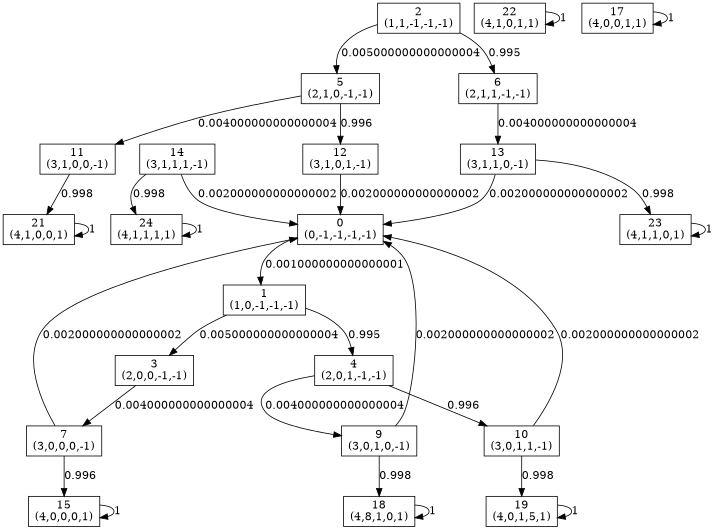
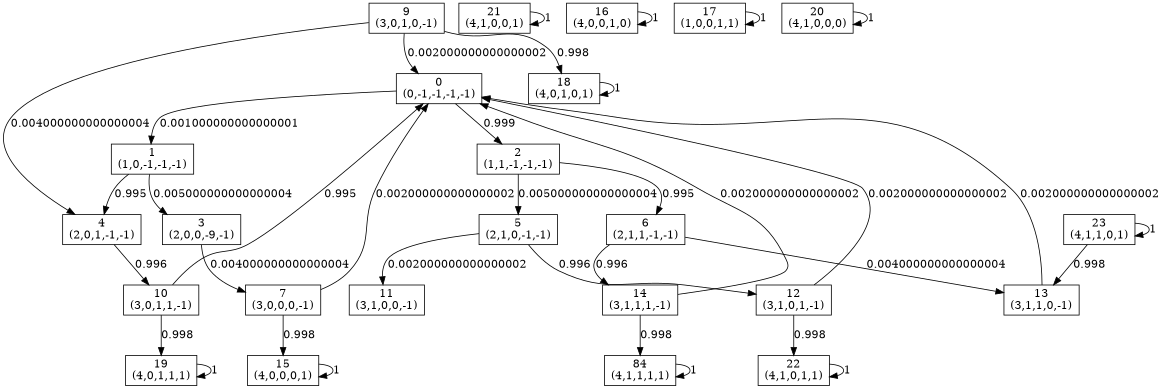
none -> (602, 18)
(618, 18) -> (710, 18)
none -> (817, 18)
none -> (476, 121)
(268, 124) -> (457, 265)
(597, 171) -> (1073, 262)
(60, 191) -> none
(146, 230) -> (640, 370)
none -> (595, 261)
none -> (794, 331)
(630, 335) -> (341, 194)
(154, 370) -> (202, 230)
(265, 411) -> (124, 64)
(80, 476) -> (299, 335)
(379, 511) -> (564, 89)
(522, 511) -> (161, 370)
